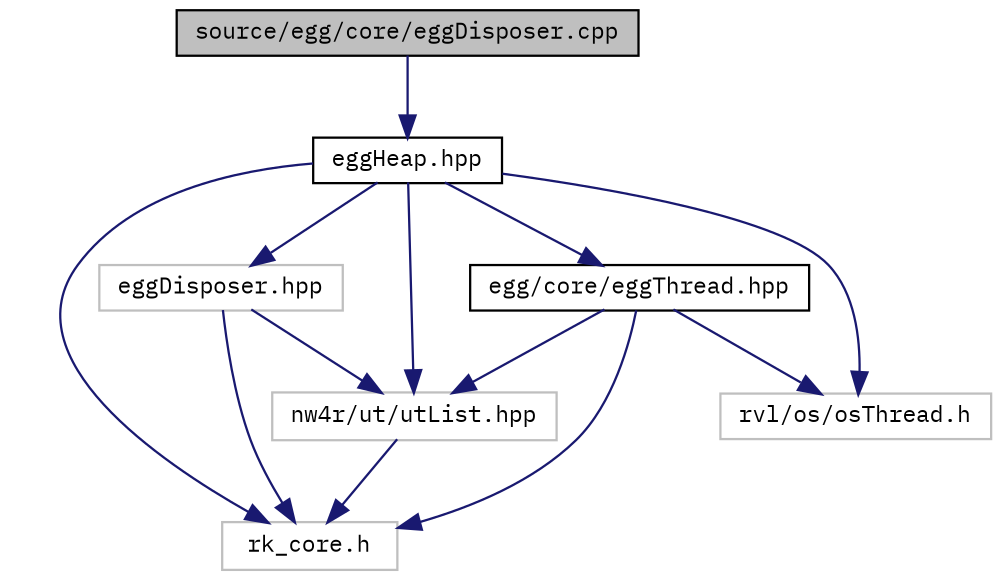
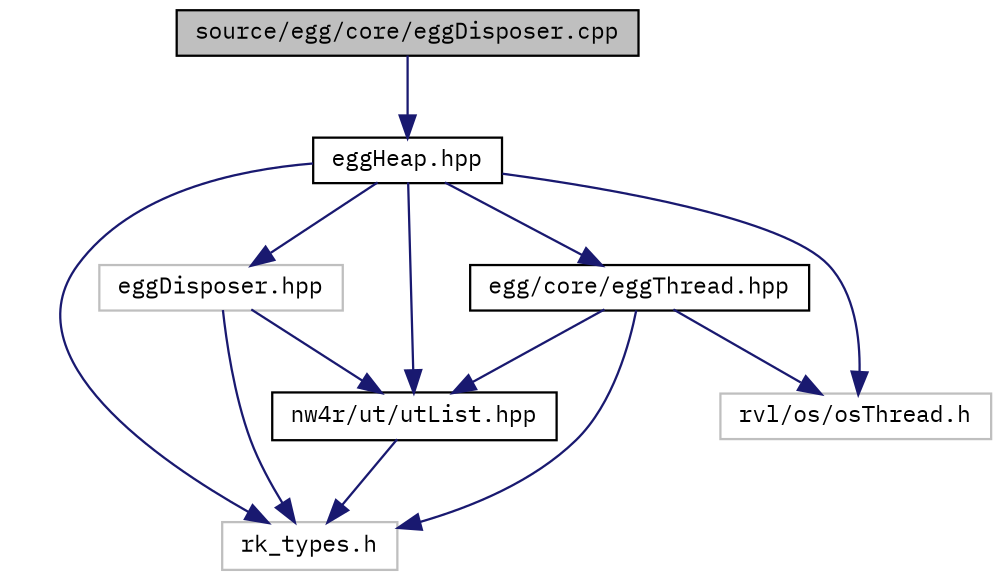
(414, 416) -> (414, 416)
(310, 546) -> (310, 546)
